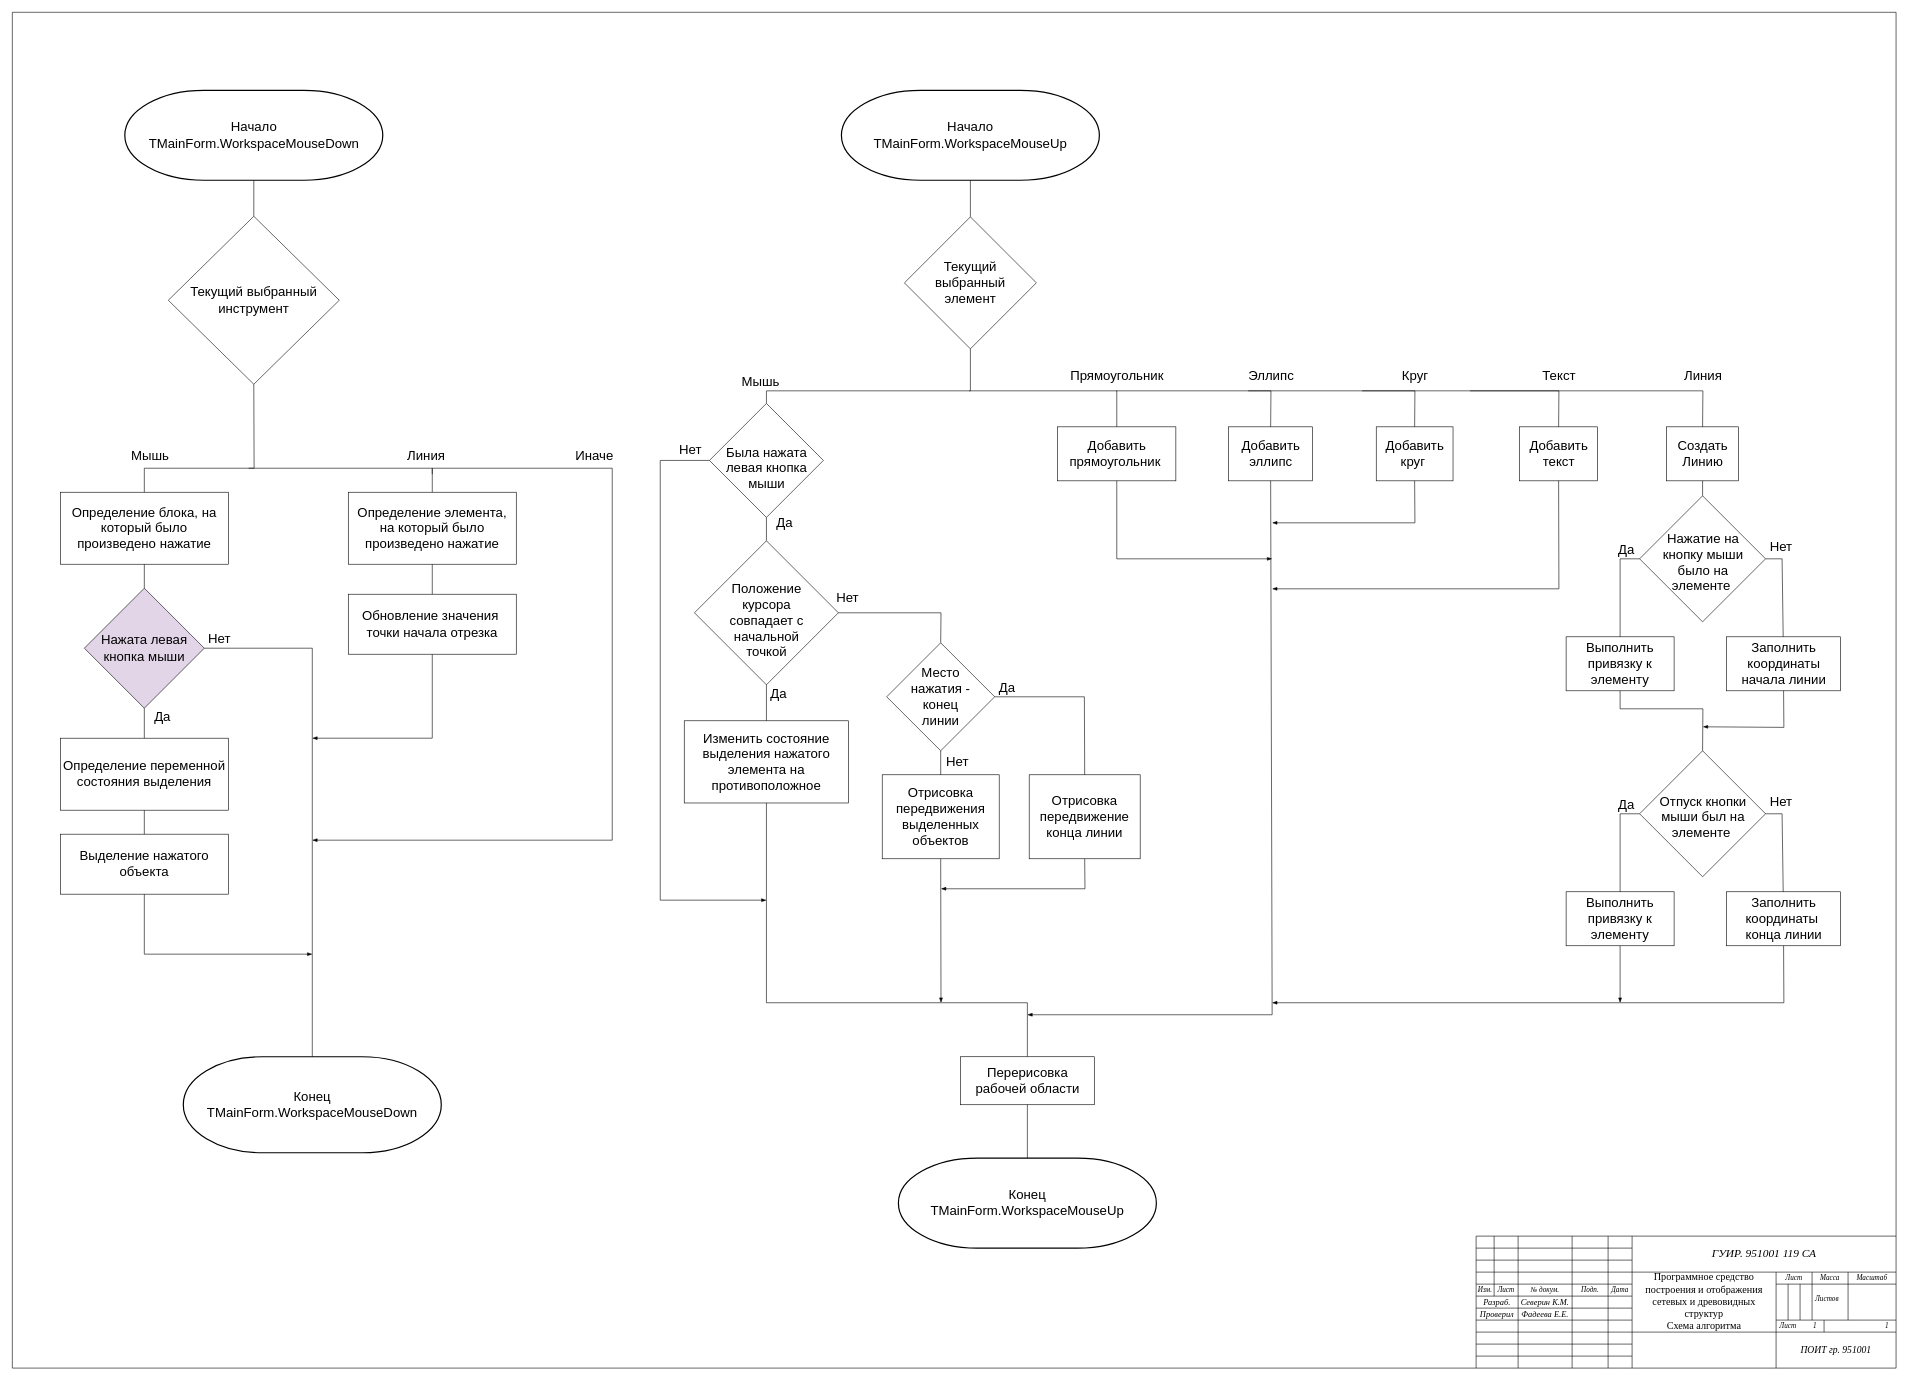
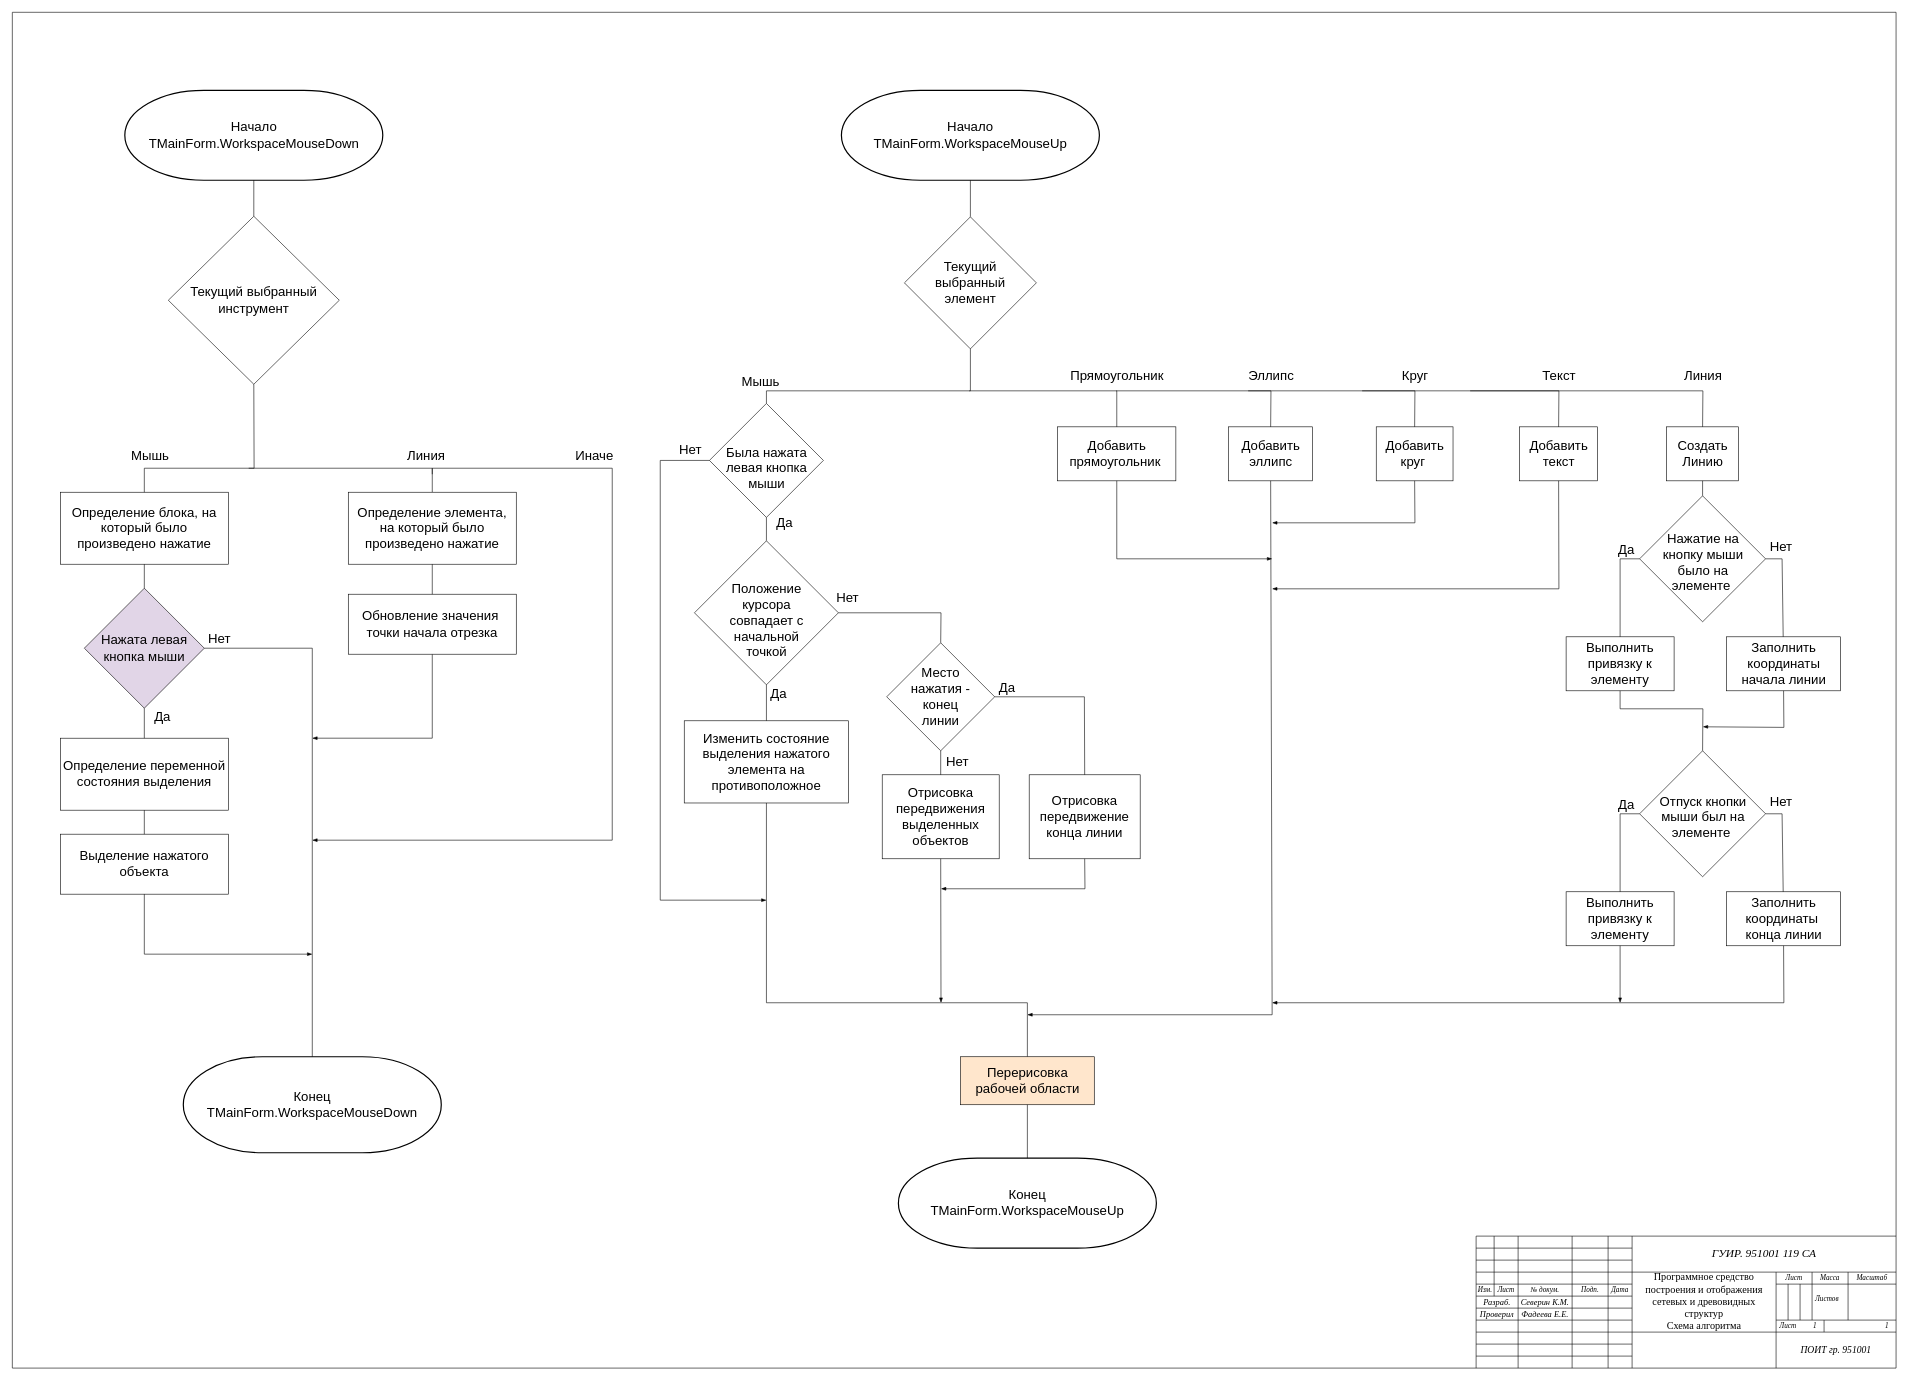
(1028, 1081) -> (1028, 1081)
